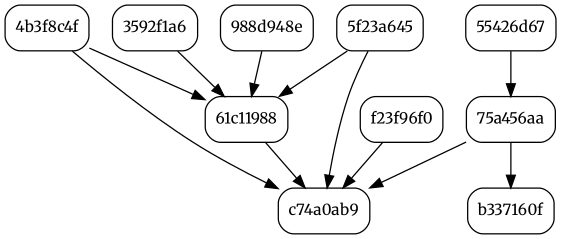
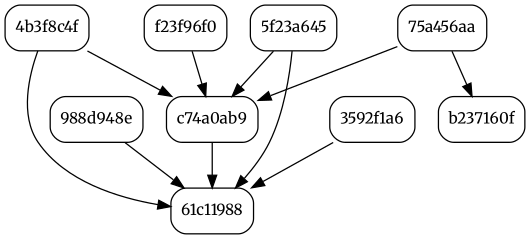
(511, 28) -> none
(281, 160) -> (212, 159)
(511, 211) -> (482, 119)
